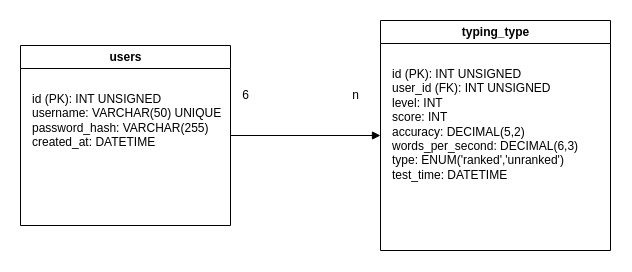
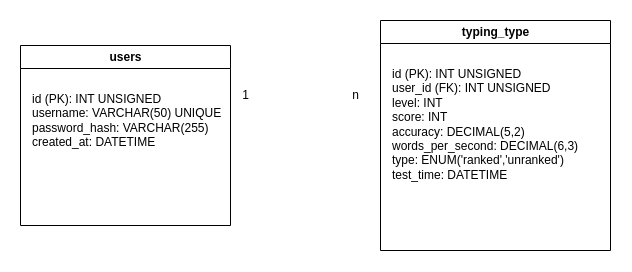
(301, 96) -> (301, 96)
(302, 136) -> none
